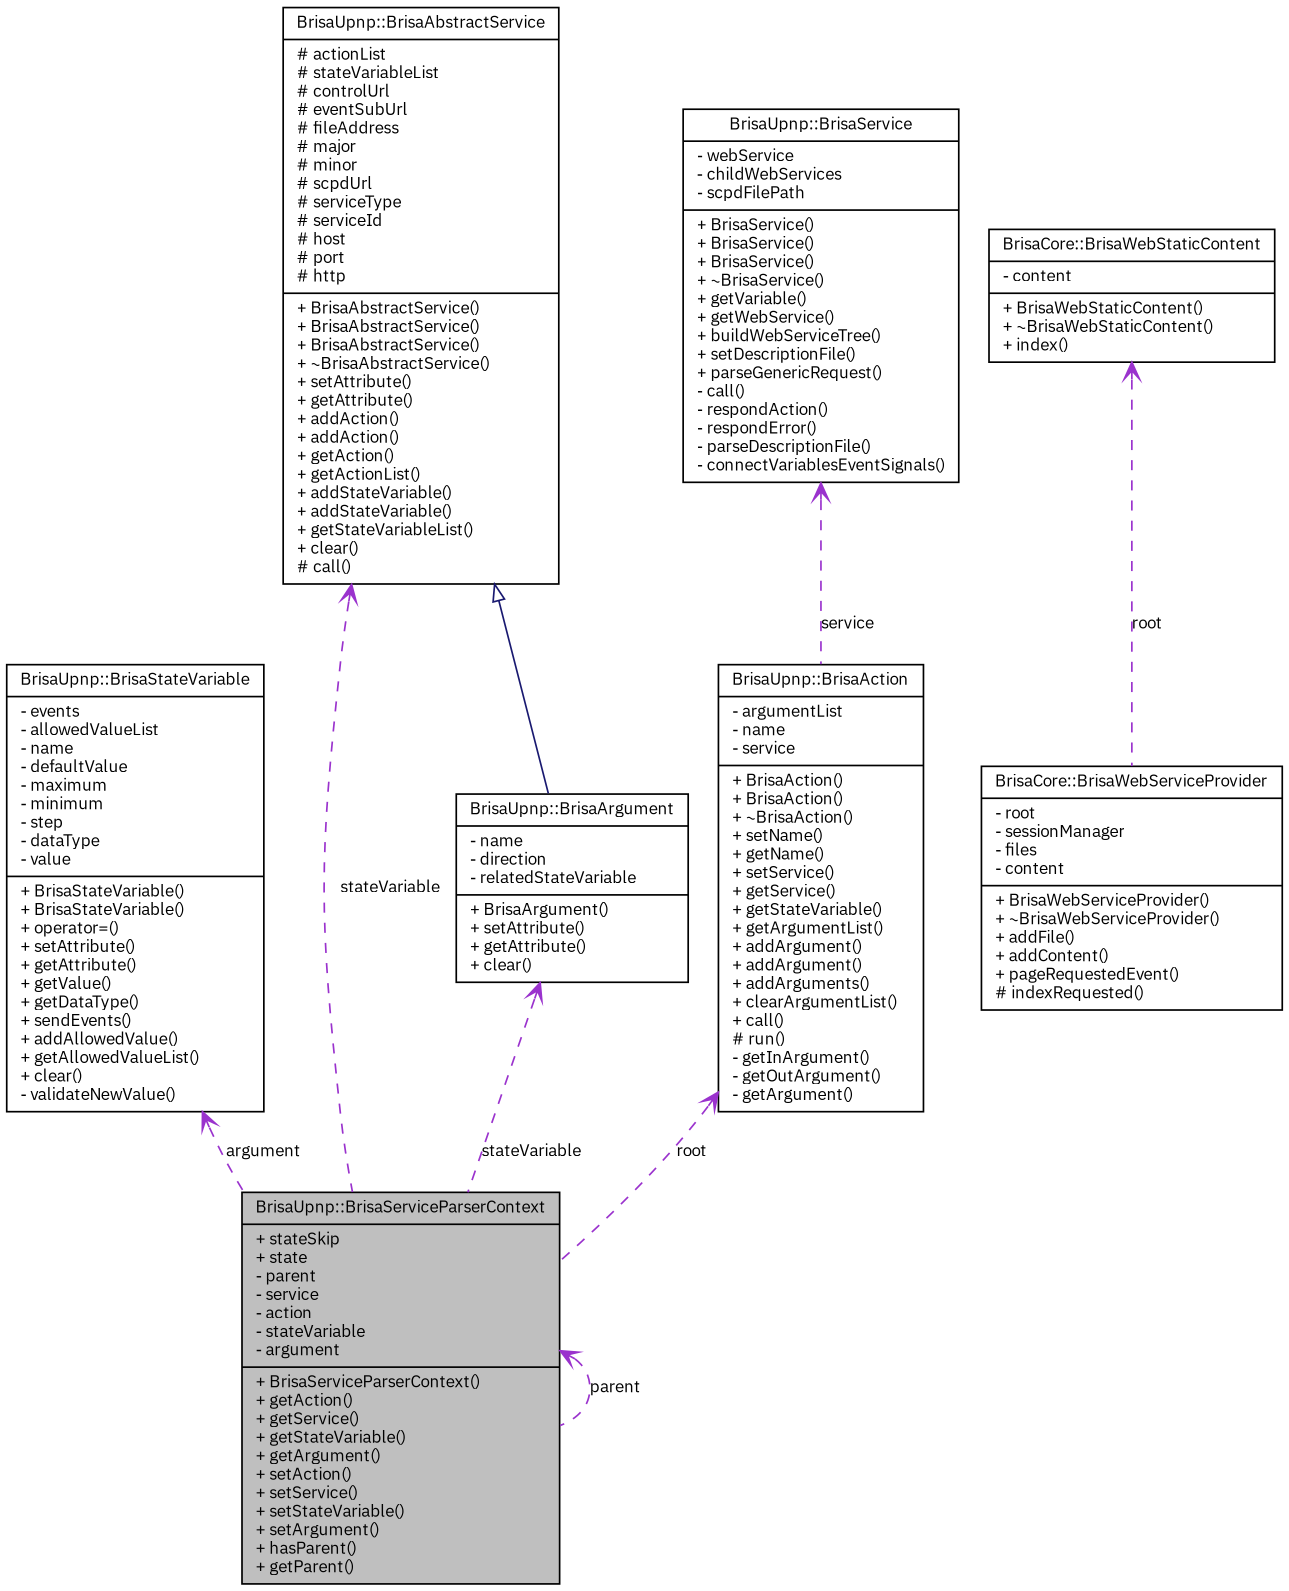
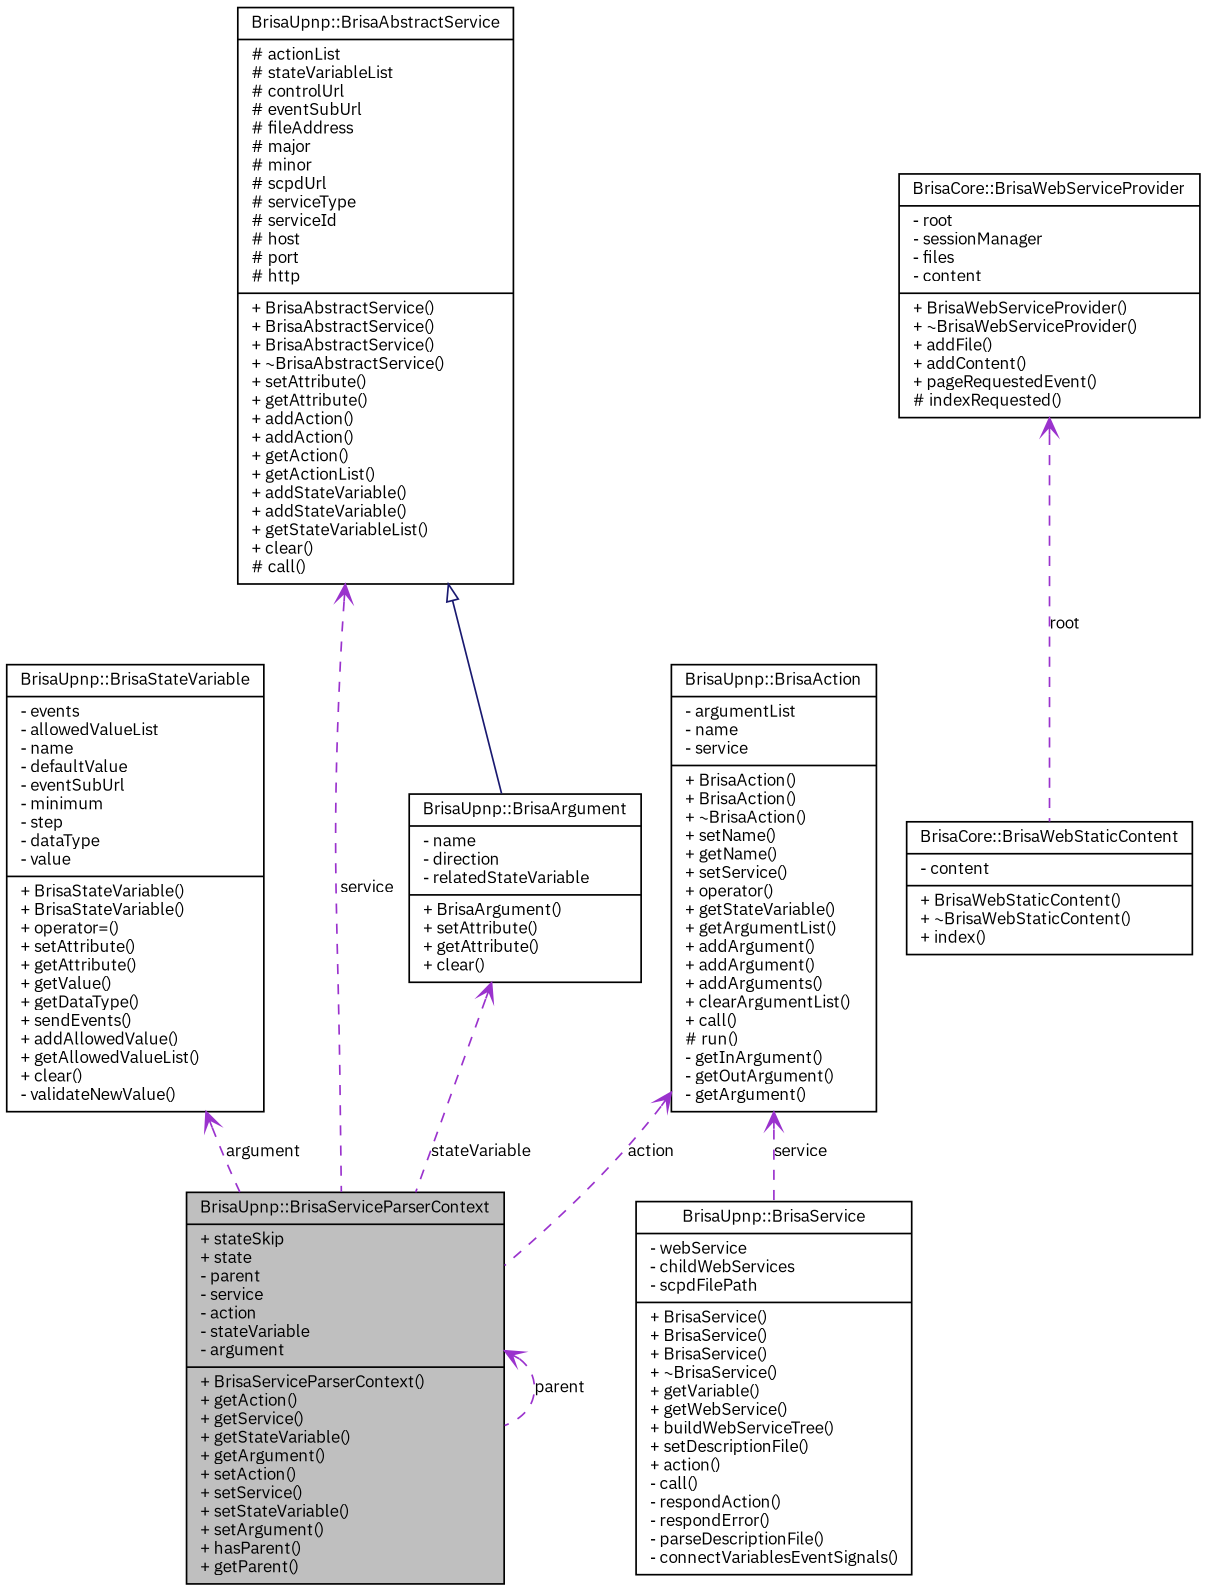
(790, 373) -> (686, 1465)
(1132, 573) -> (1050, 628)
(821, 582) -> (774, 1165)
(64, 786) -> (73, 786)
(391, 888) -> (367, 888)
(784, 892) -> (729, 892)
(692, 1152) -> (651, 1152)
